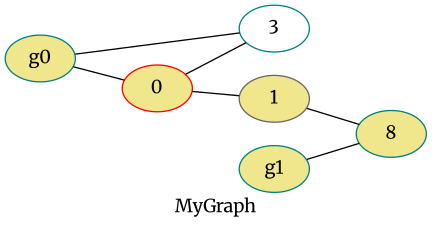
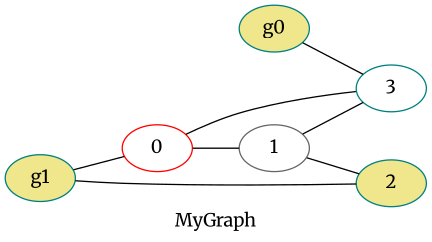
(99, 73) -> (99, 163)
(157, 88) -> (157, 148)
(274, 99) -> (274, 148)
none -> (333, 118)
(391, 134) -> (391, 183)
